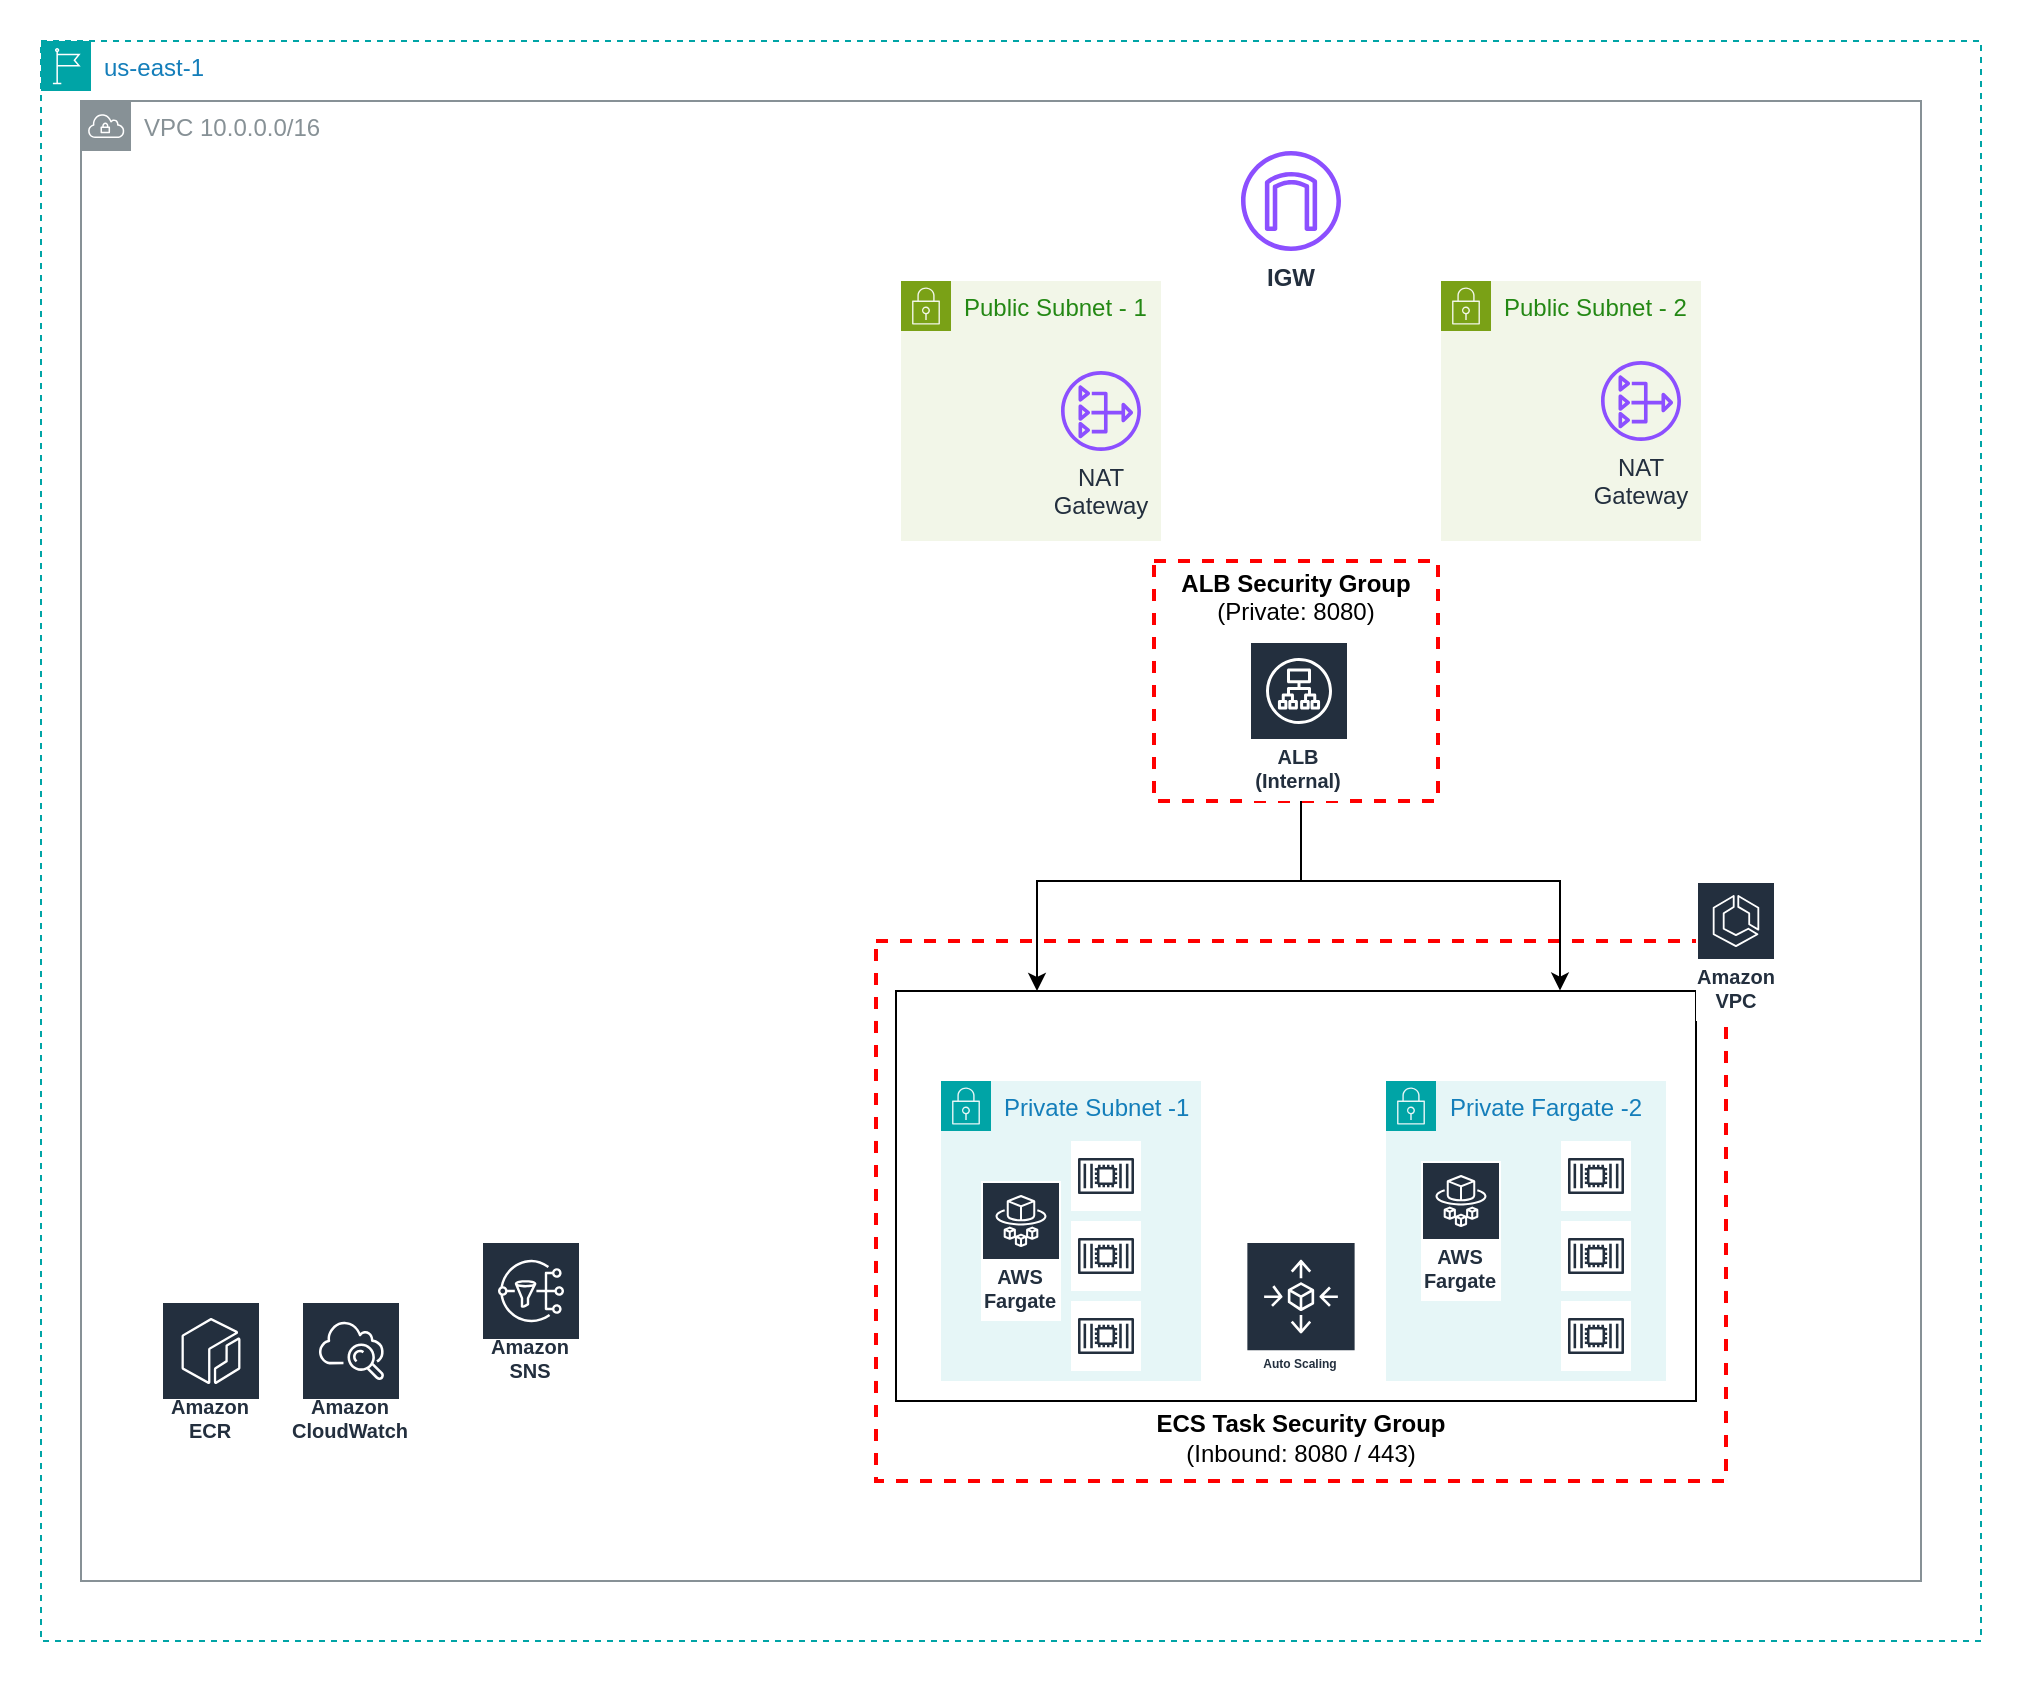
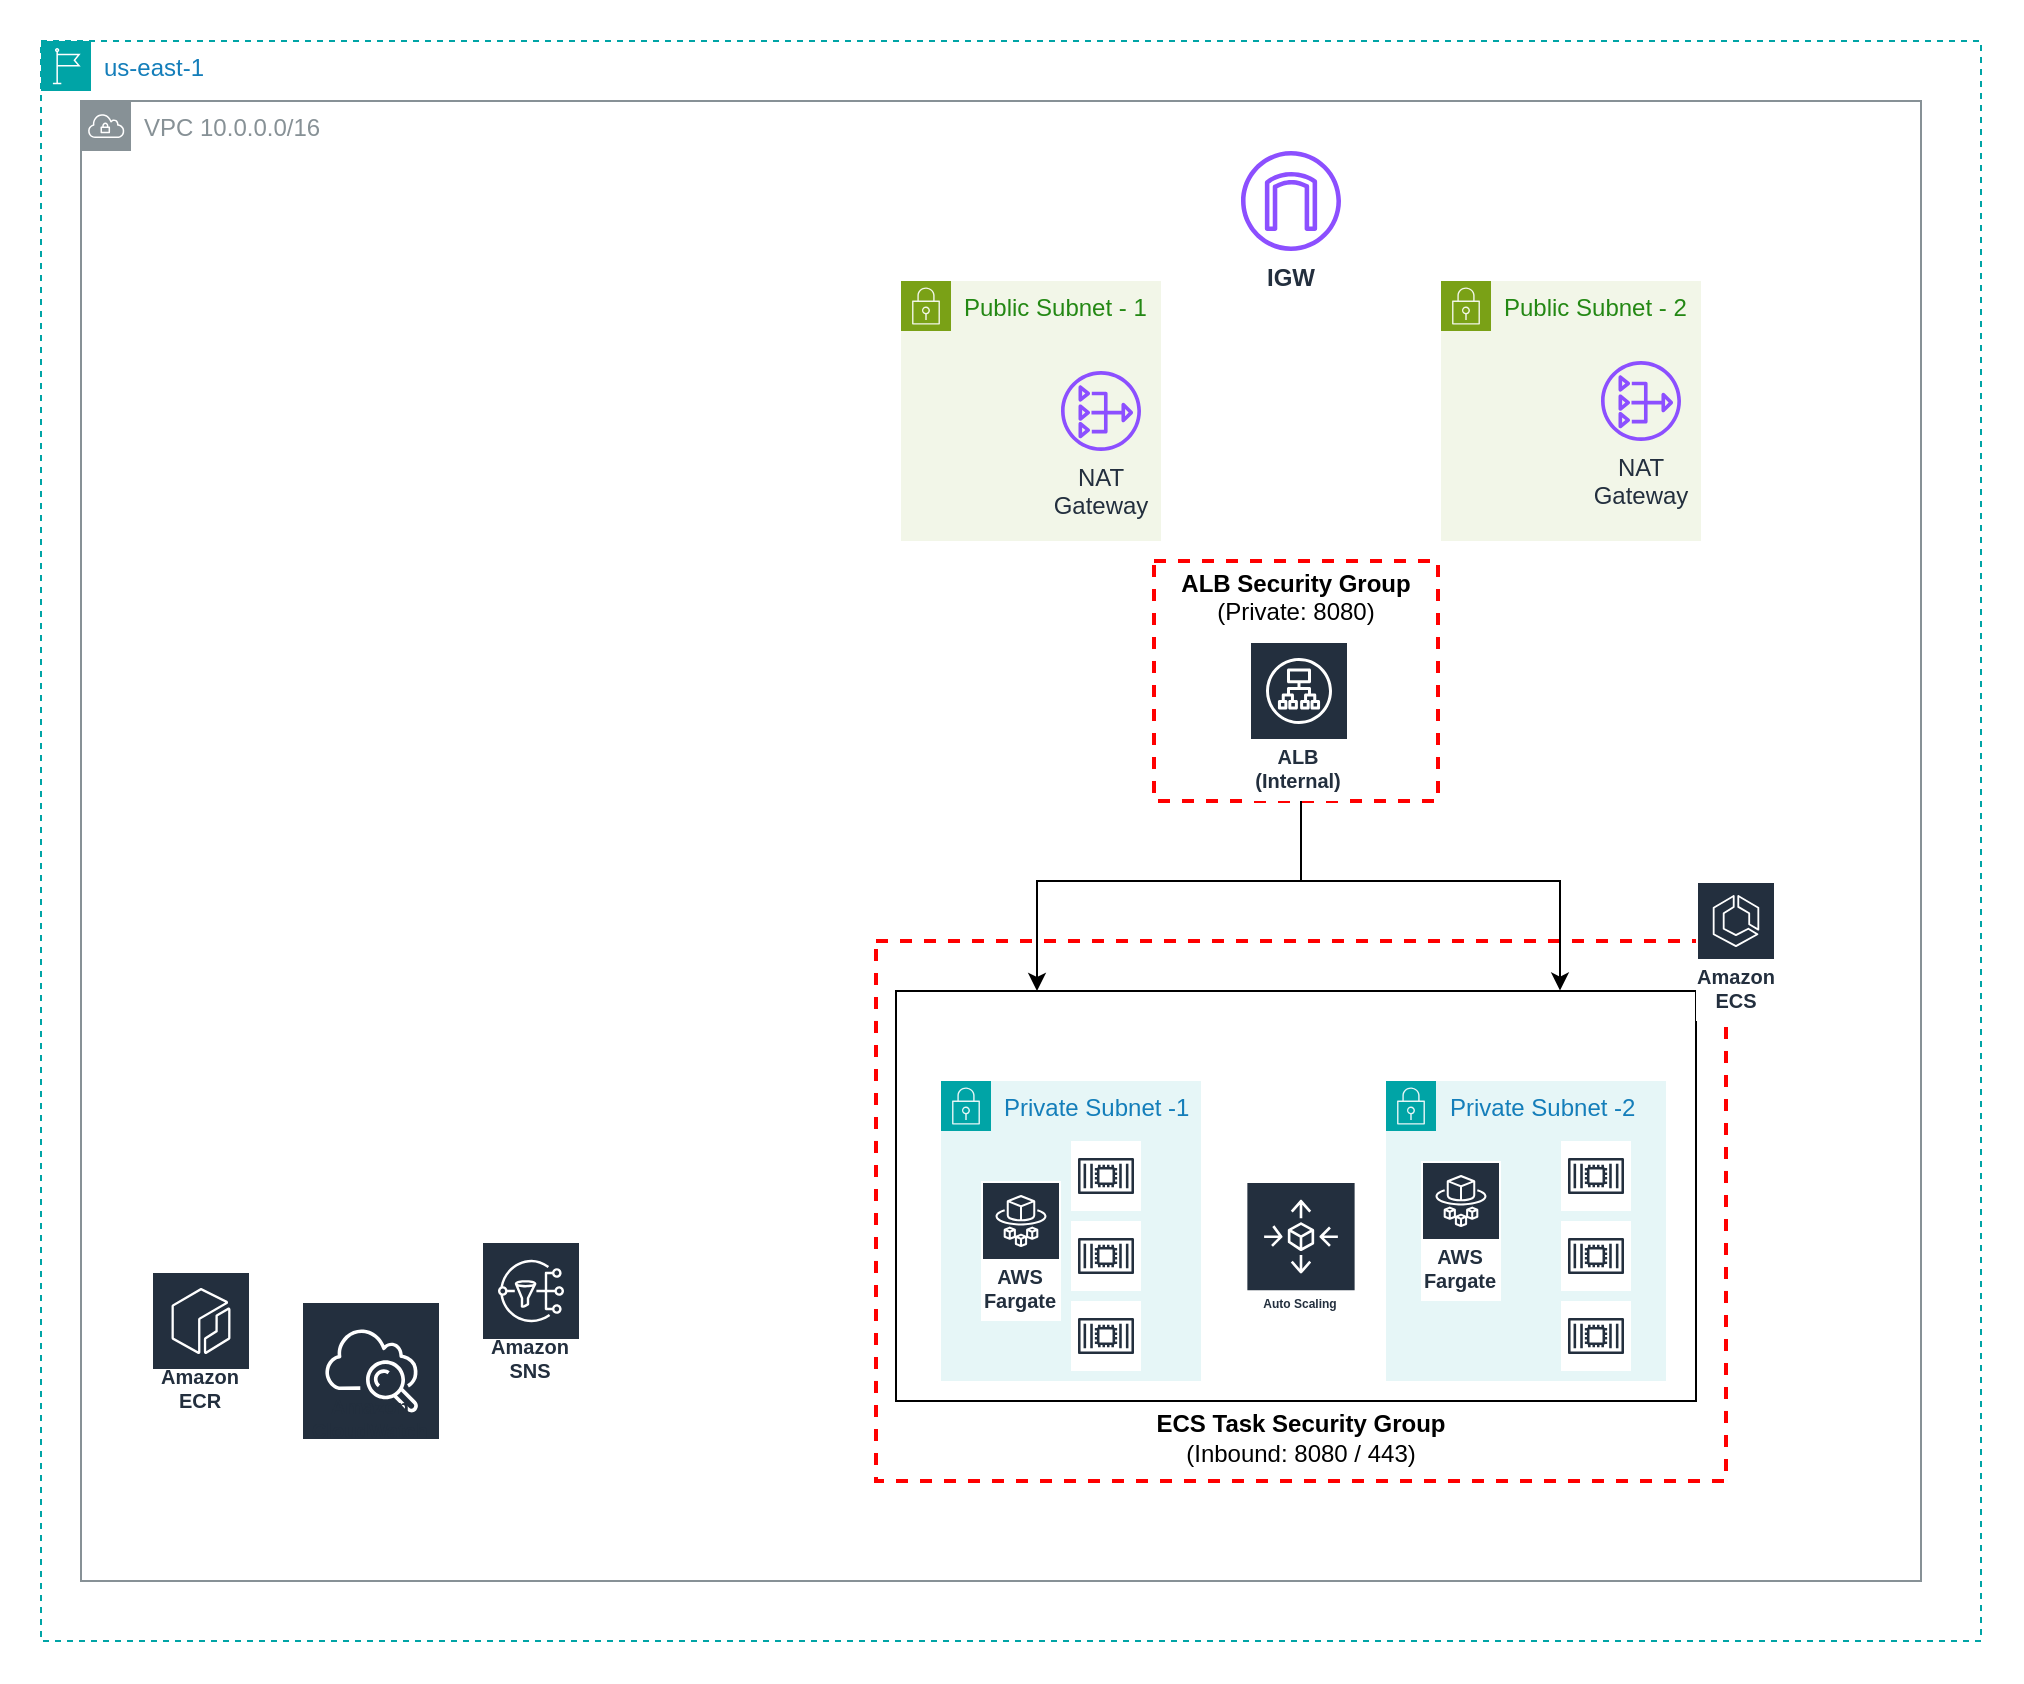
(1737, 989) -> (1737, 989)
(1559, 1124) -> (1556, 1109)
(1301, 1311) -> (1301, 1251)
(211, 1376) -> (201, 1346)
(351, 1376) -> (371, 1376)
